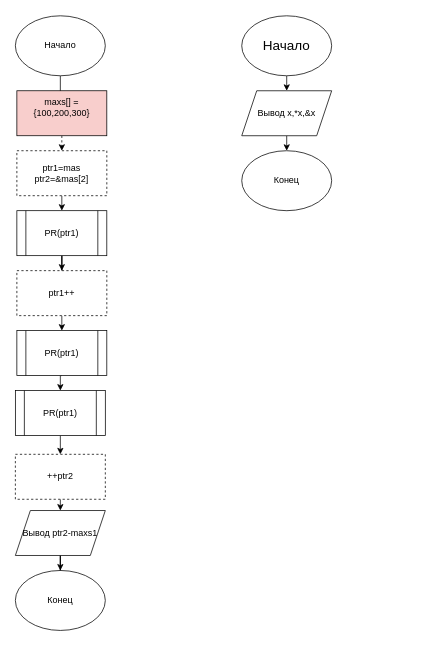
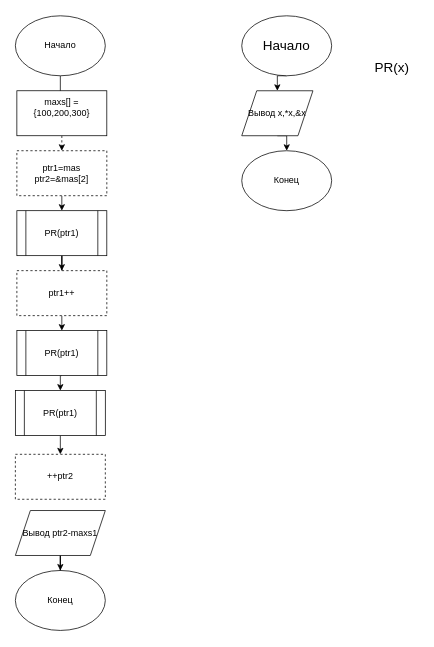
none -> (392, 68)
(62, 113) -> (62, 113)
(287, 113) -> (278, 113)
(60, 502) -> none
